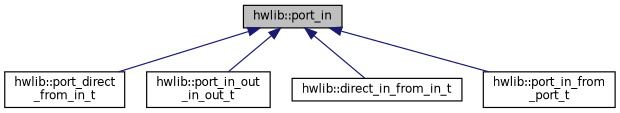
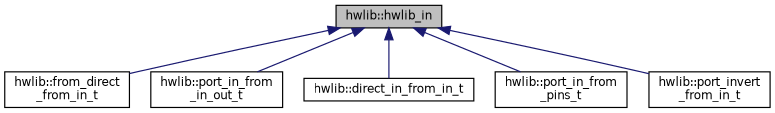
(293, 17) -> (389, 17)
(65, 90) -> (67, 90)
(208, 90) -> (217, 90)
(549, 90) -> (561, 90)
none -> (710, 90)
